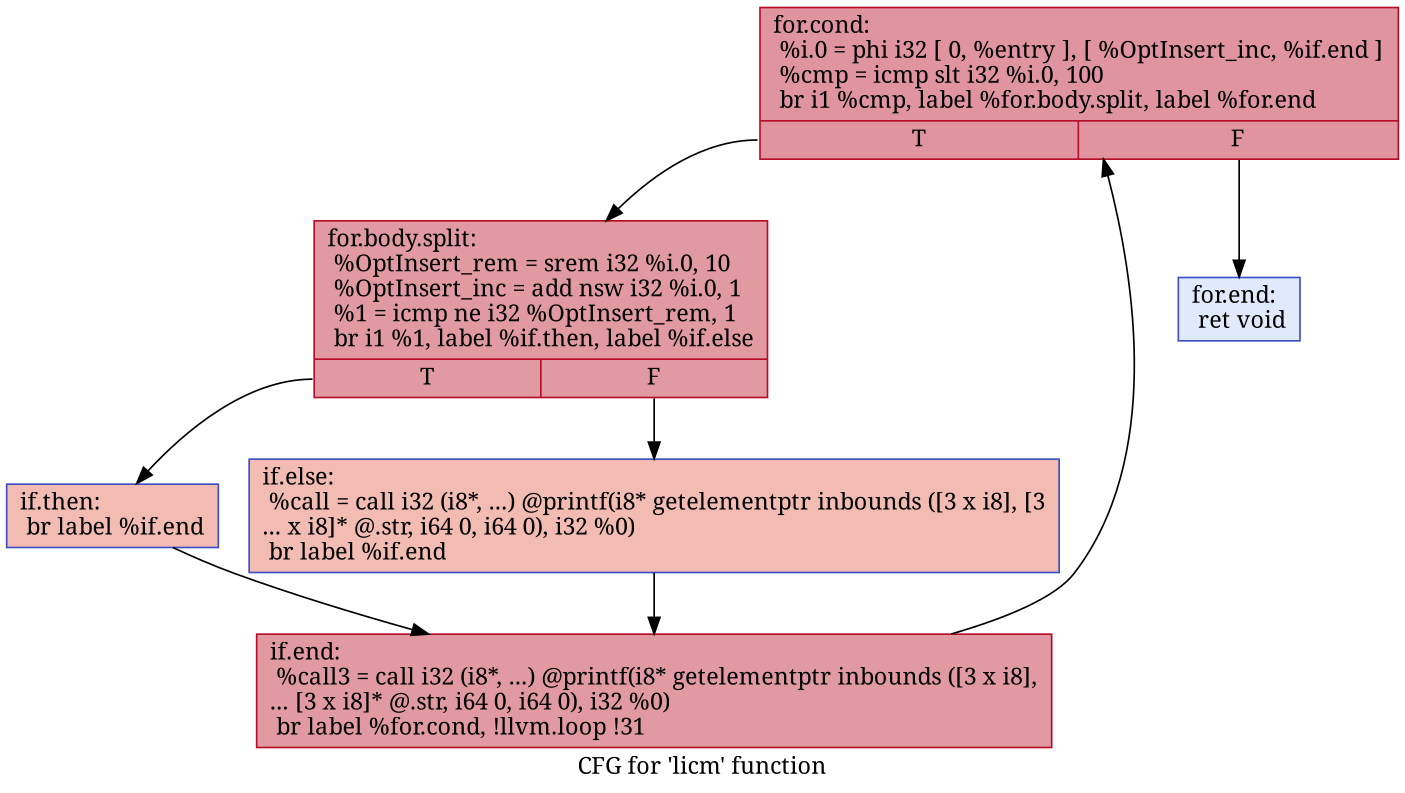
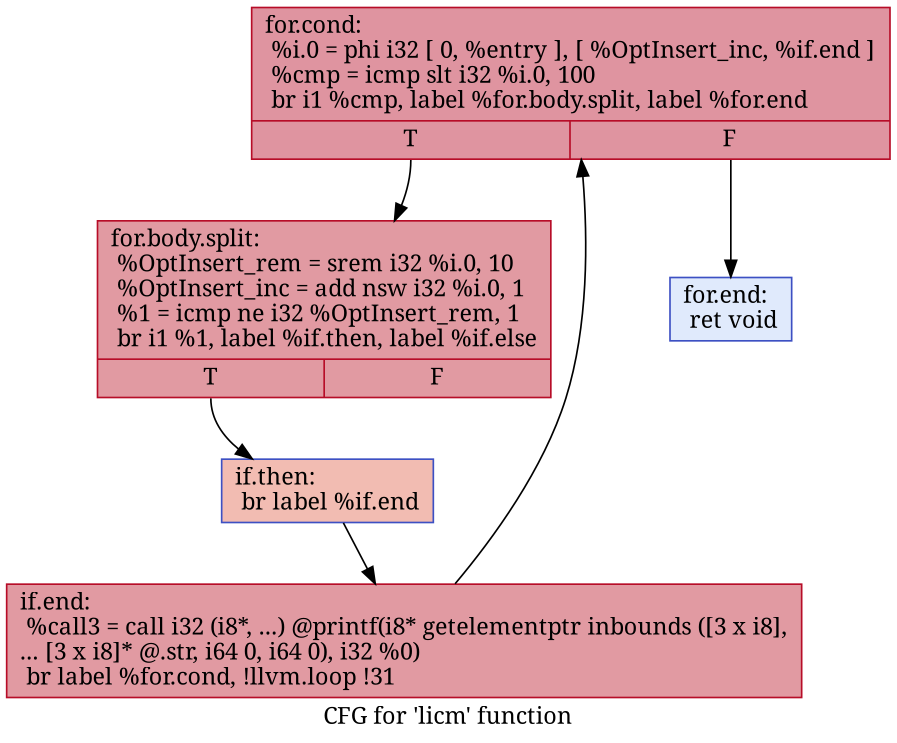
(654, 516) -> none
